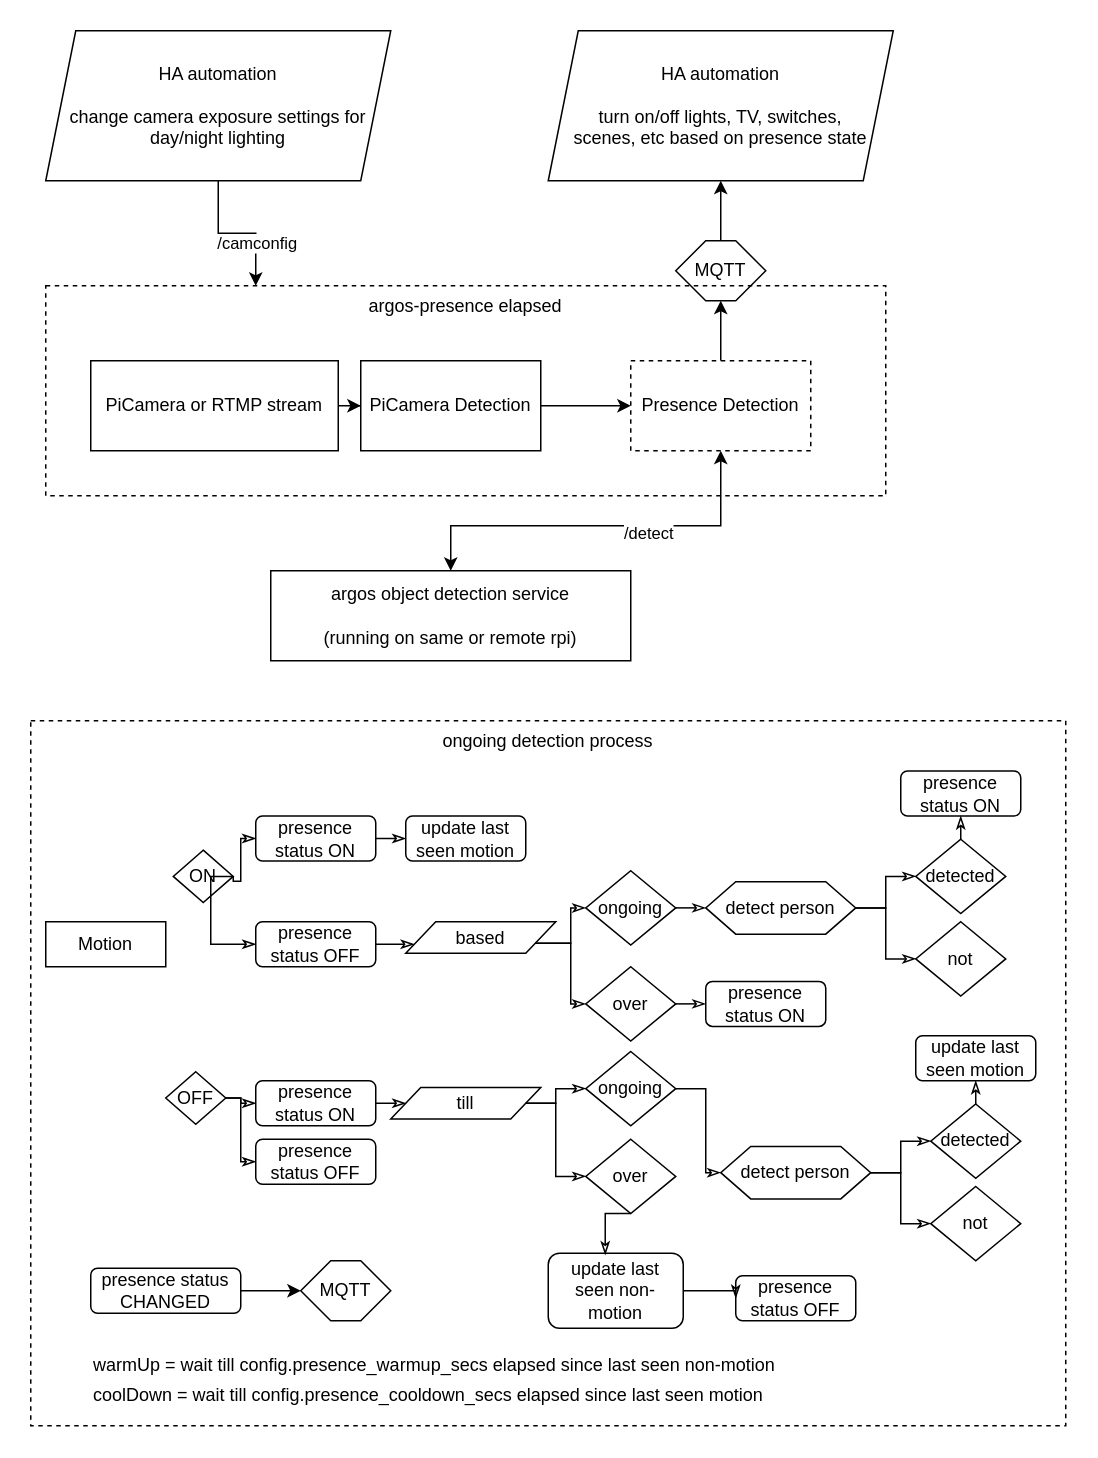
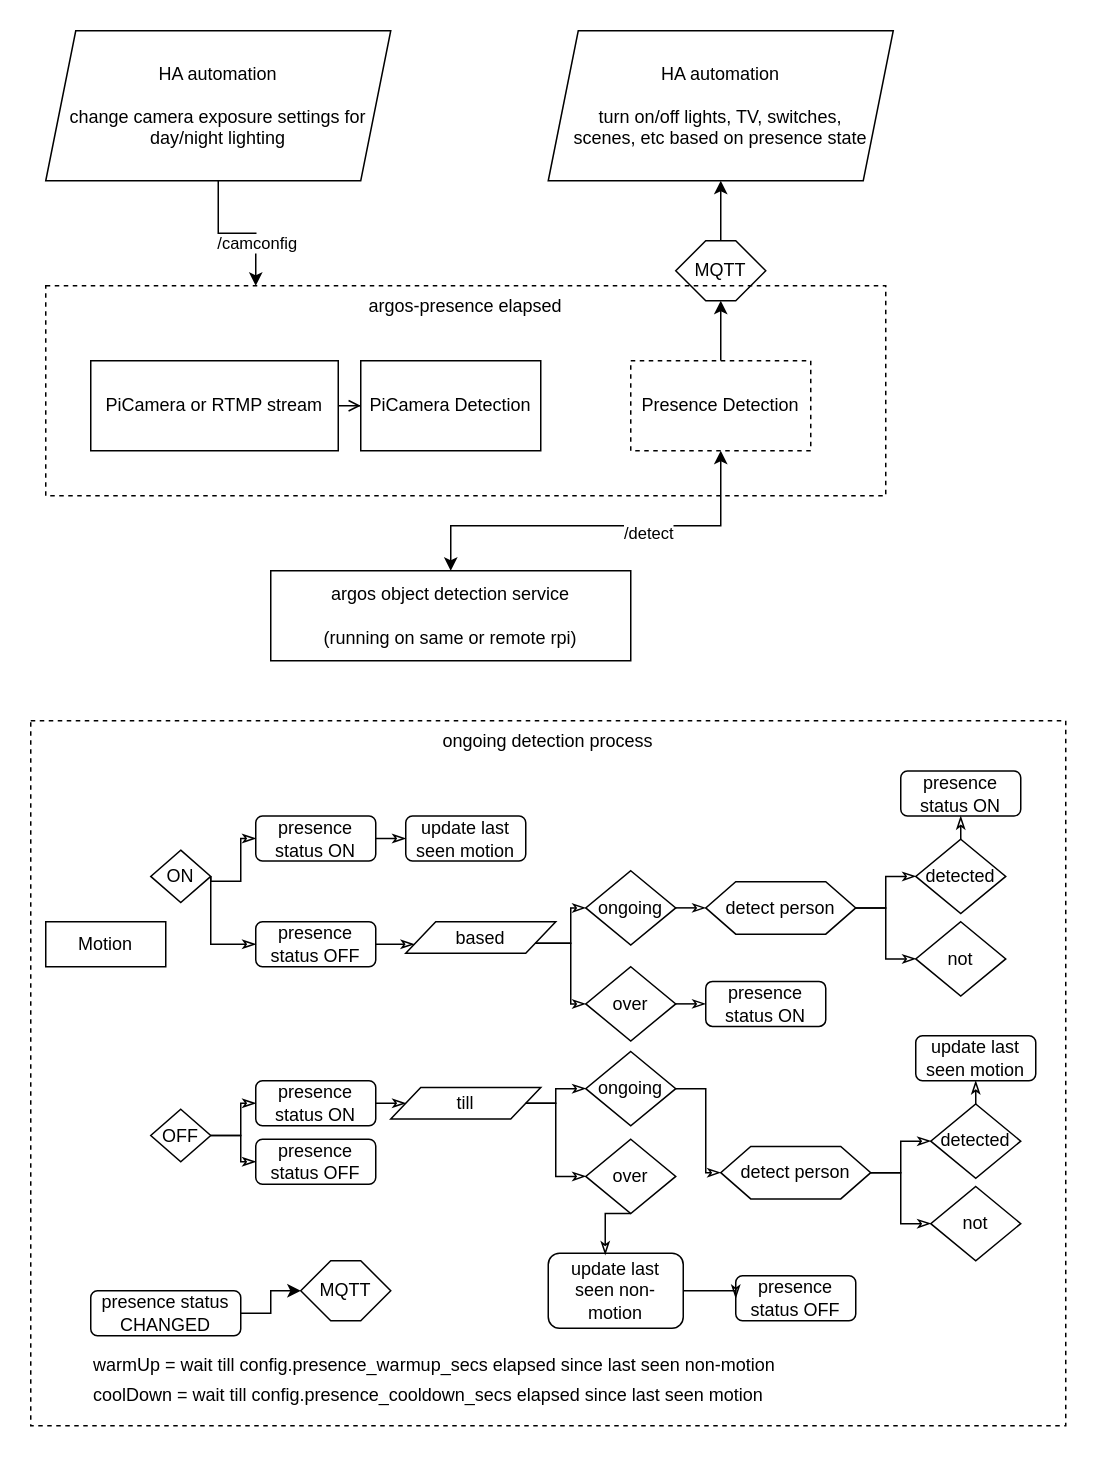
(349, 406) -> (351, 406)
(581, 406) -> none
(203, 876) -> (181, 876)
(196, 1098) -> (181, 1136)
(166, 1291) -> (166, 1313)
